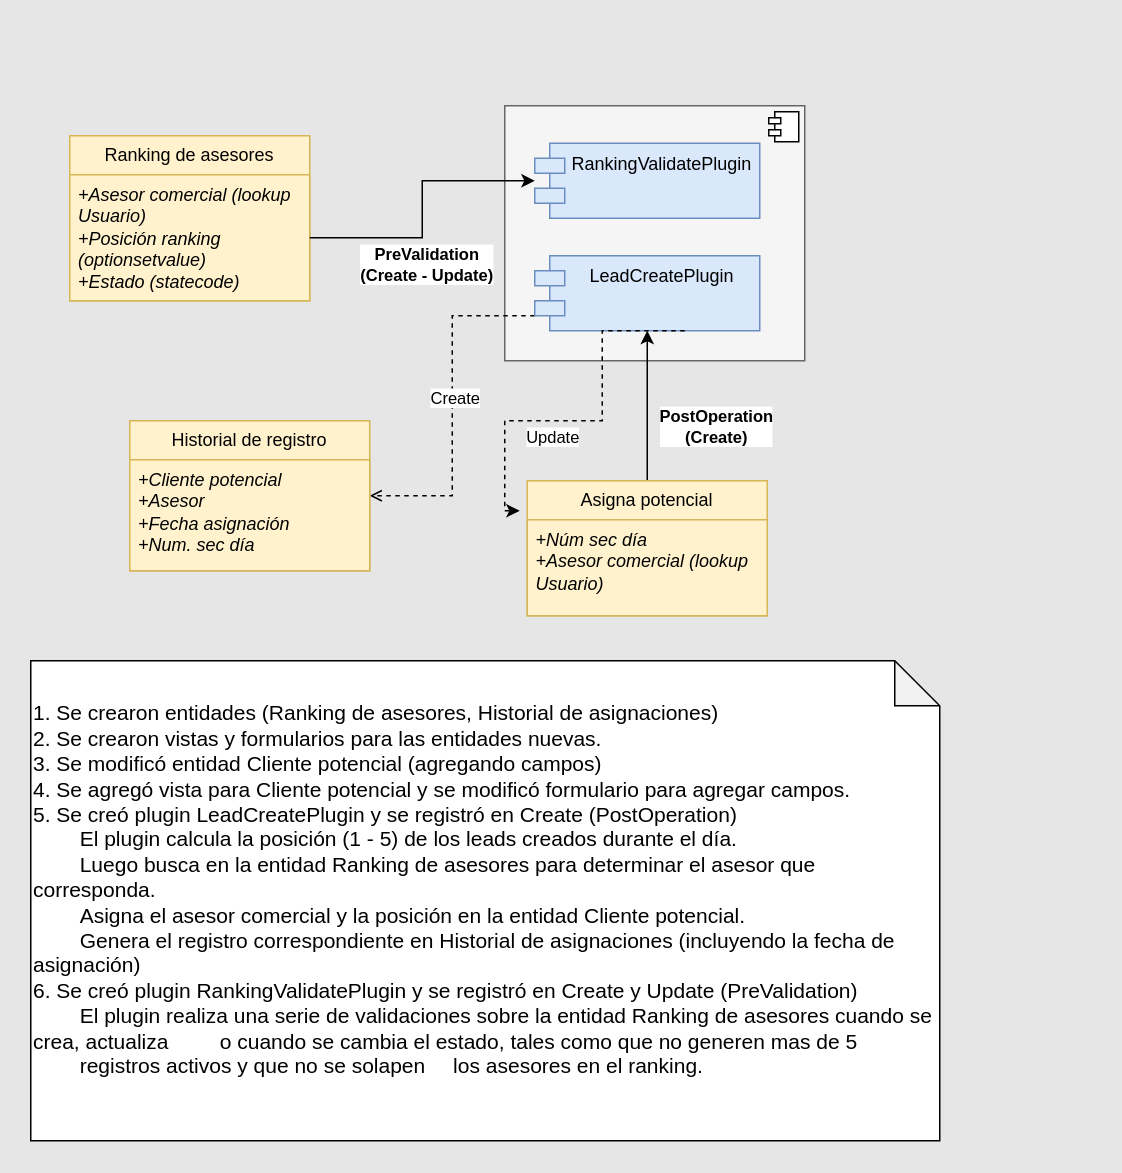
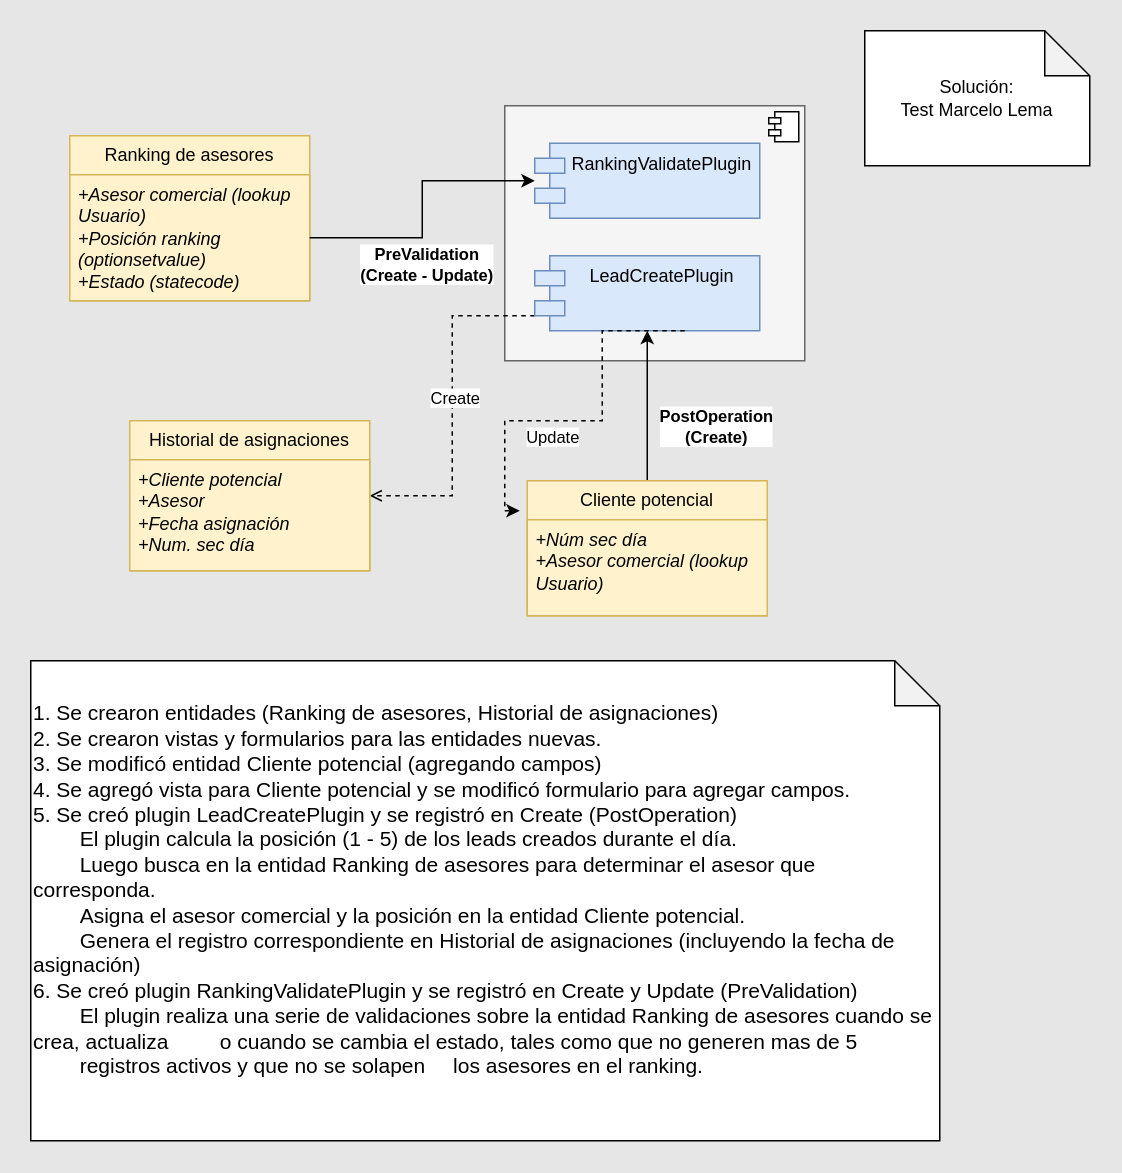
none -> (977, 98)
(250, 440) -> (250, 440)
(647, 500) -> (647, 500)
